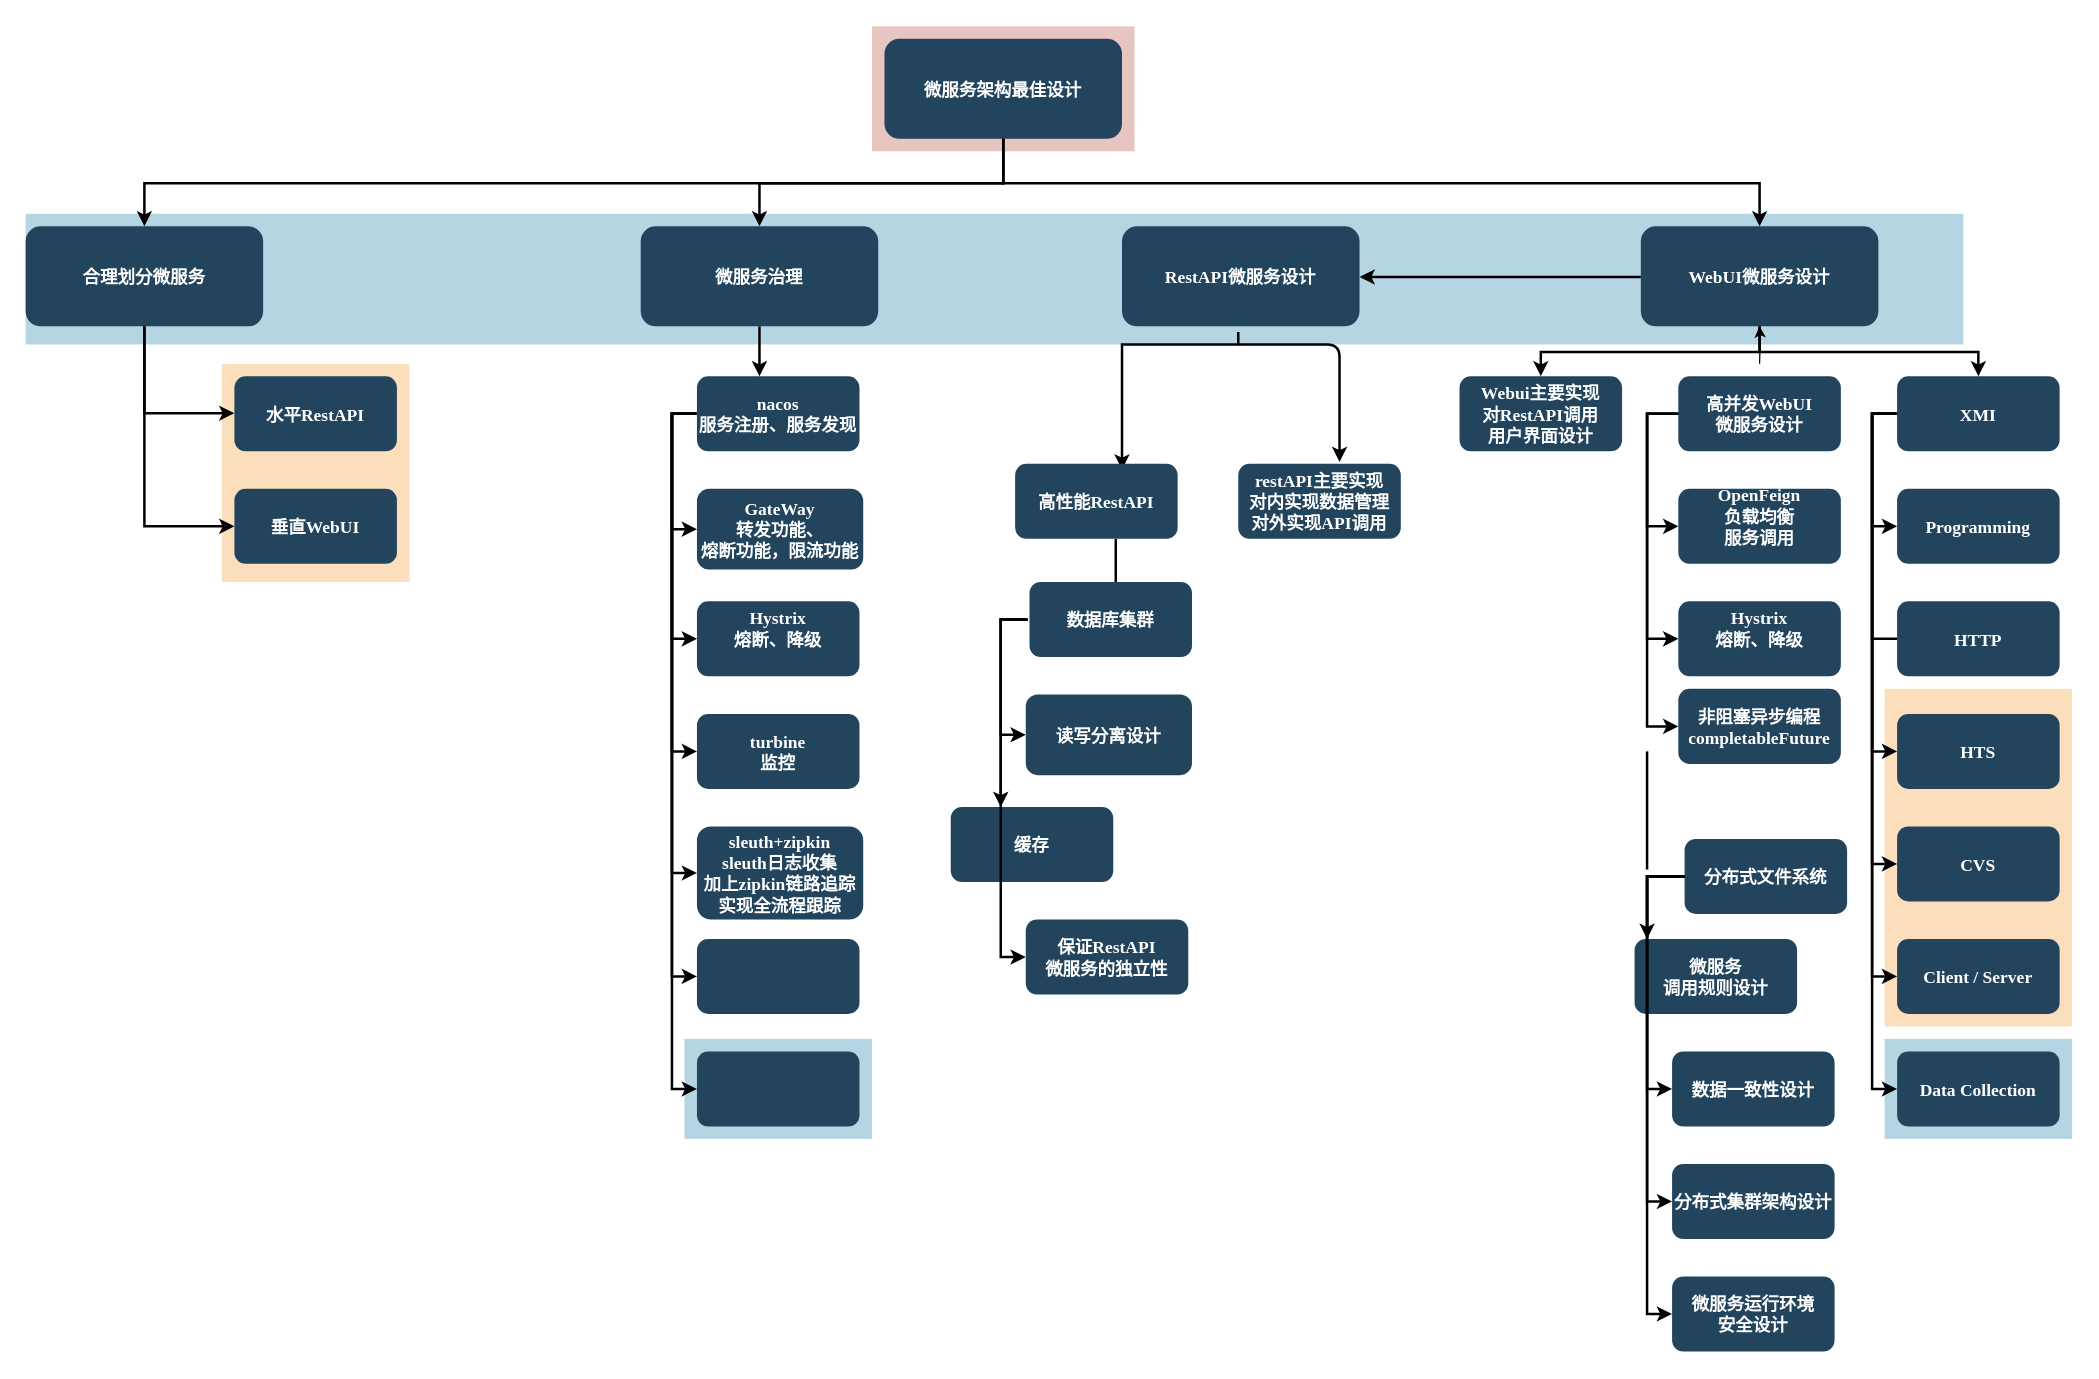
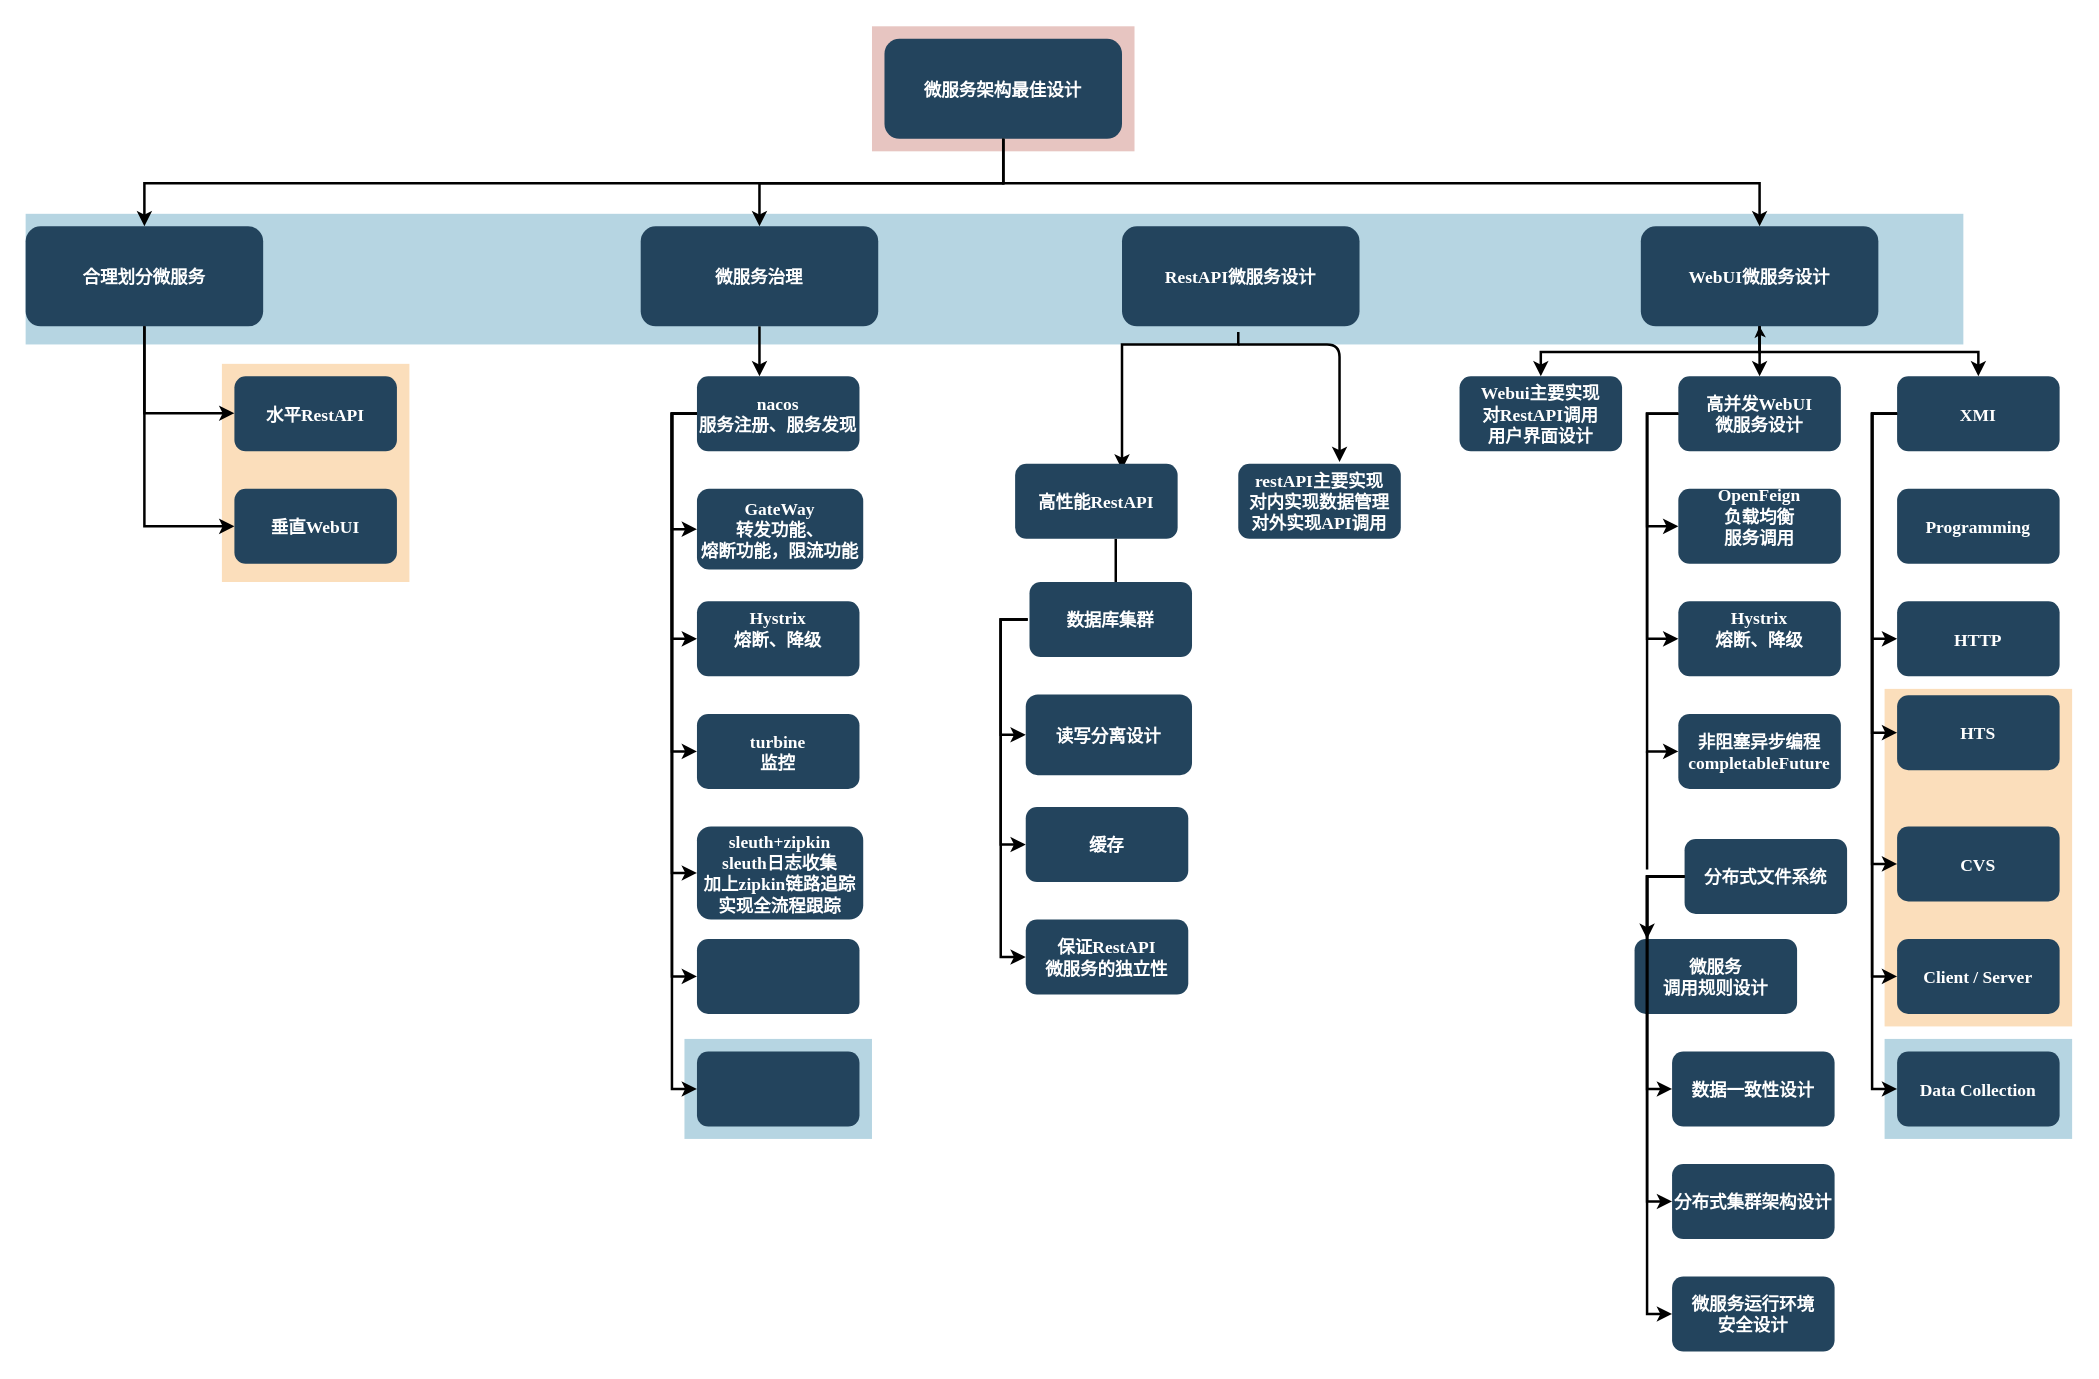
(1505, 277) -> (1759, 365)
(1880, 526) -> none
(1889, 639) -> (1884, 639)
(1759, 726) -> (1759, 751)
(1978, 751) -> (1978, 733)
(1032, 844) -> (1107, 844)
